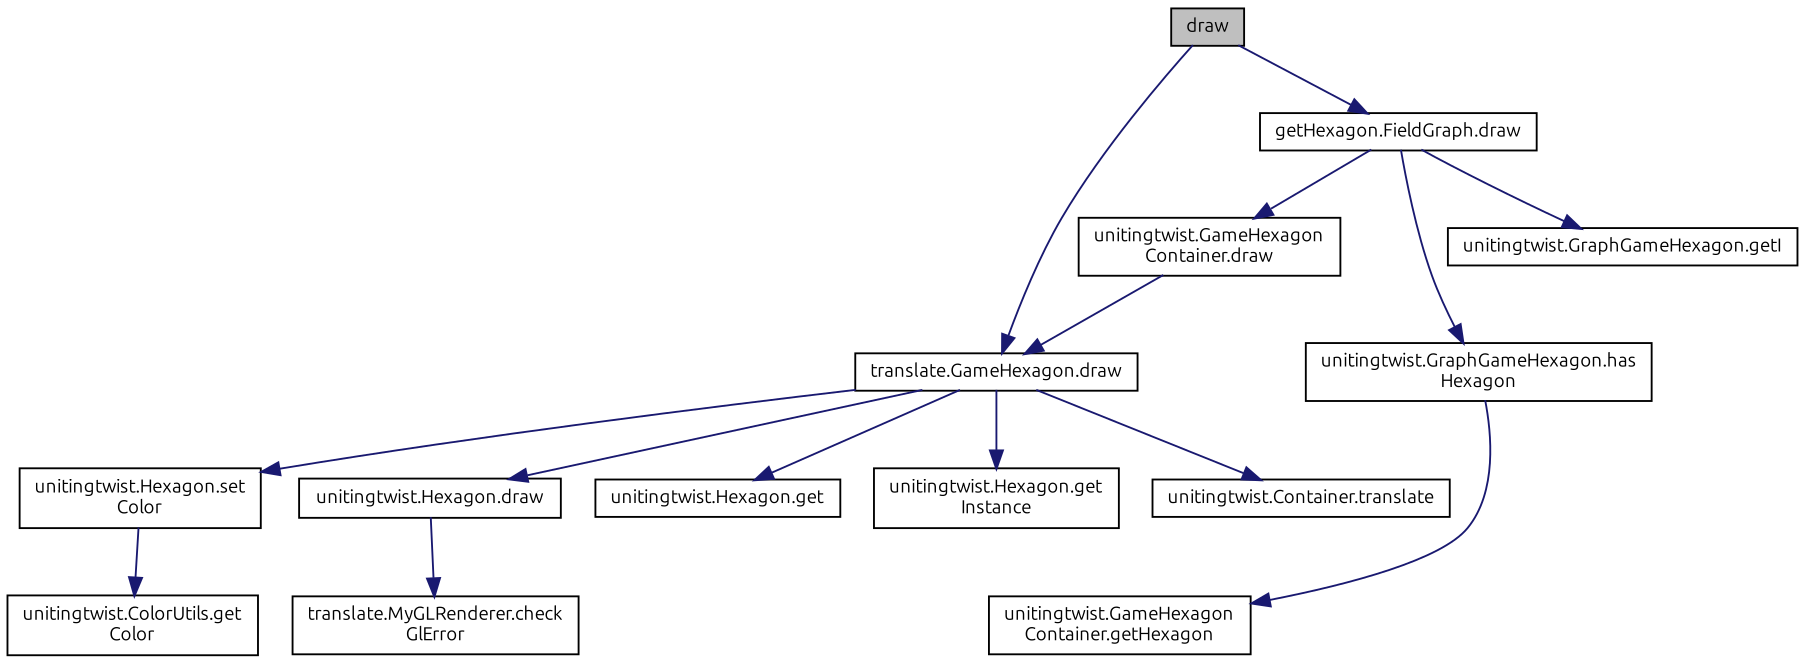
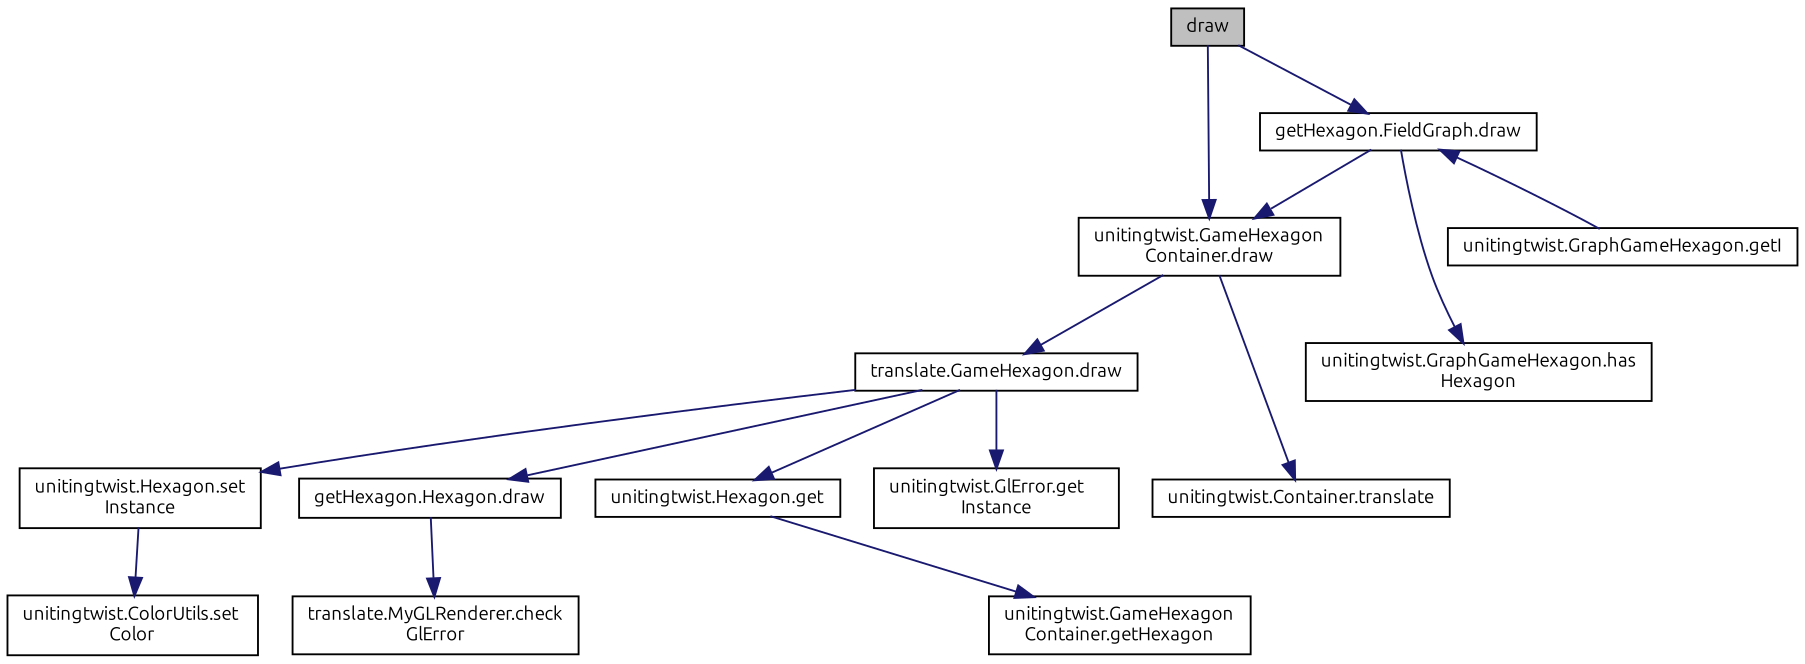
(1086, 181) -> (1208, 122)
(1492, 186) -> (1529, 192)
(1140, 432) -> (1254, 369)
(140, 498) -> (140, 498)
(430, 498) -> (430, 498)
(996, 498) -> (996, 498)
(1435, 551) -> (893, 554)
(133, 625) -> (133, 625)
